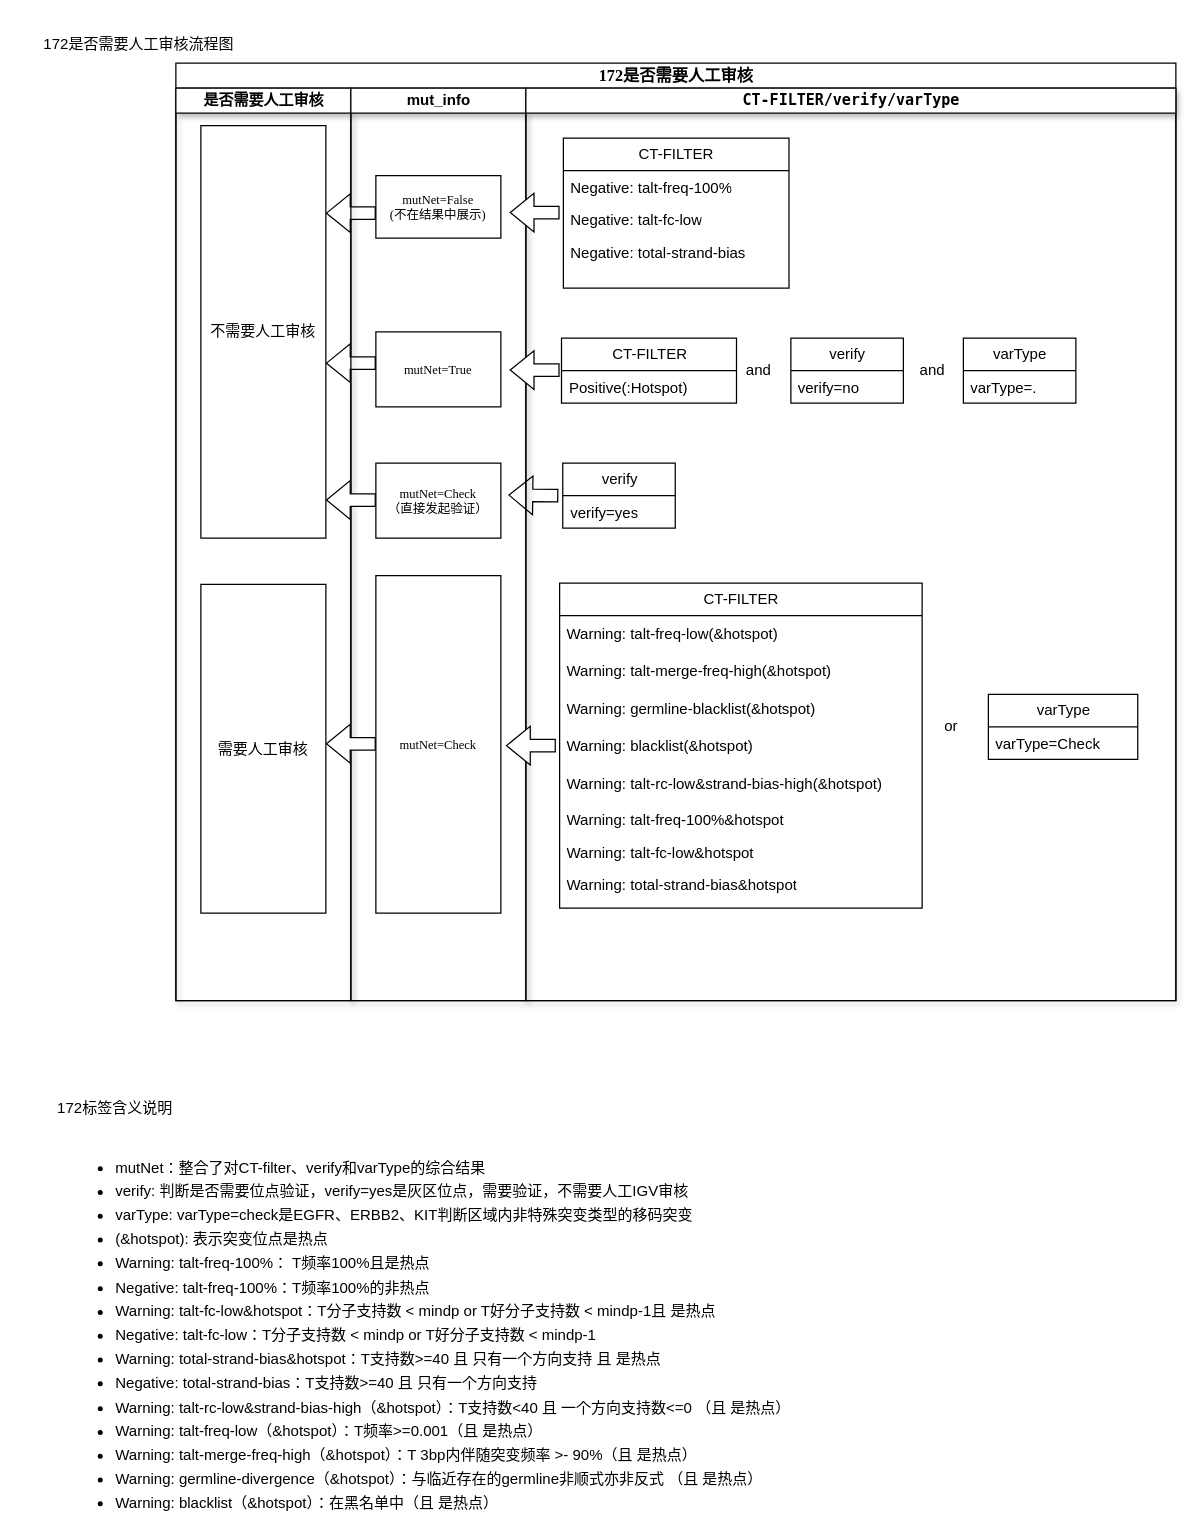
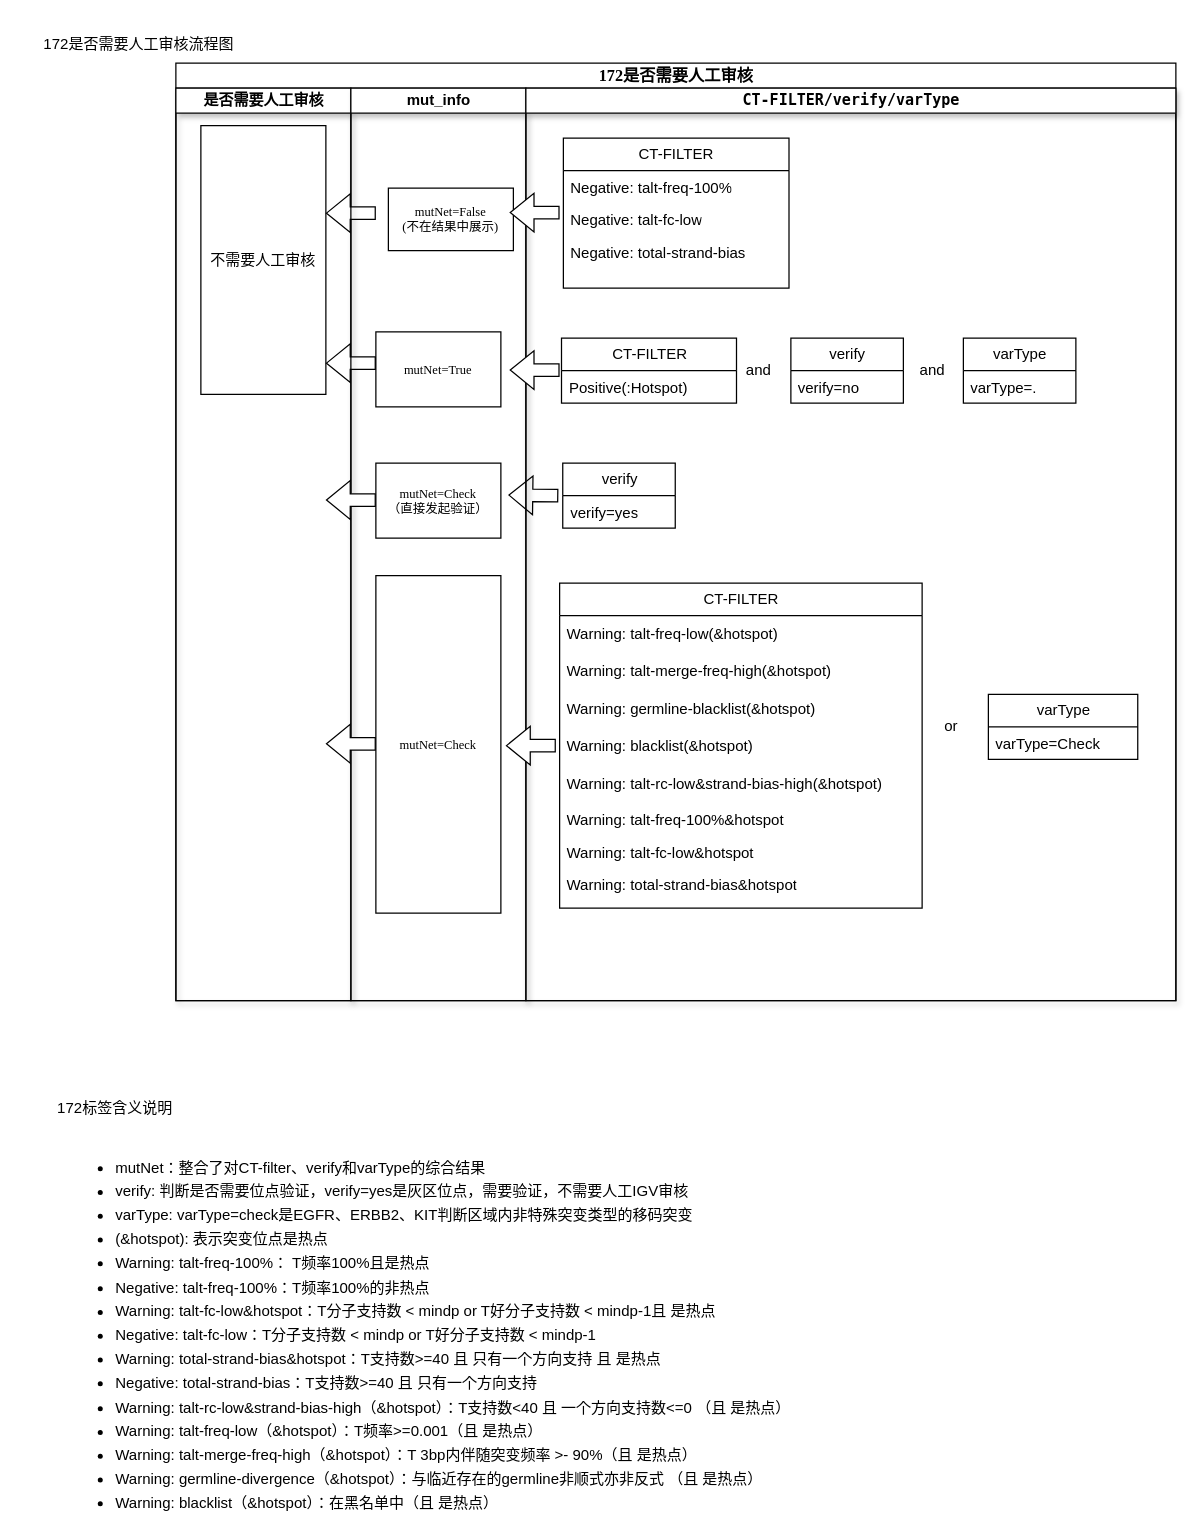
(438, 207) -> (451, 219)
(263, 332) -> (263, 260)
(263, 749) -> none
